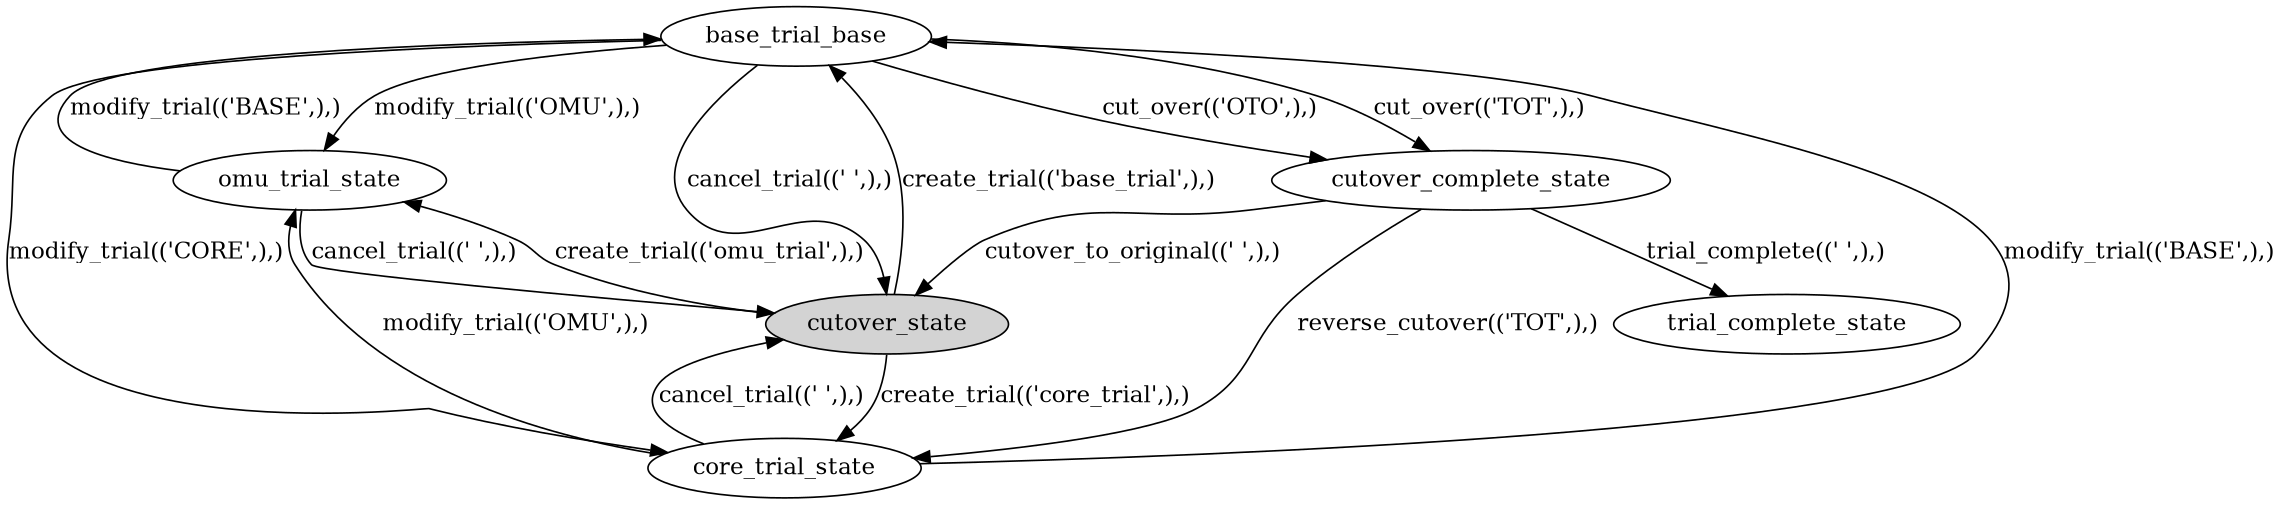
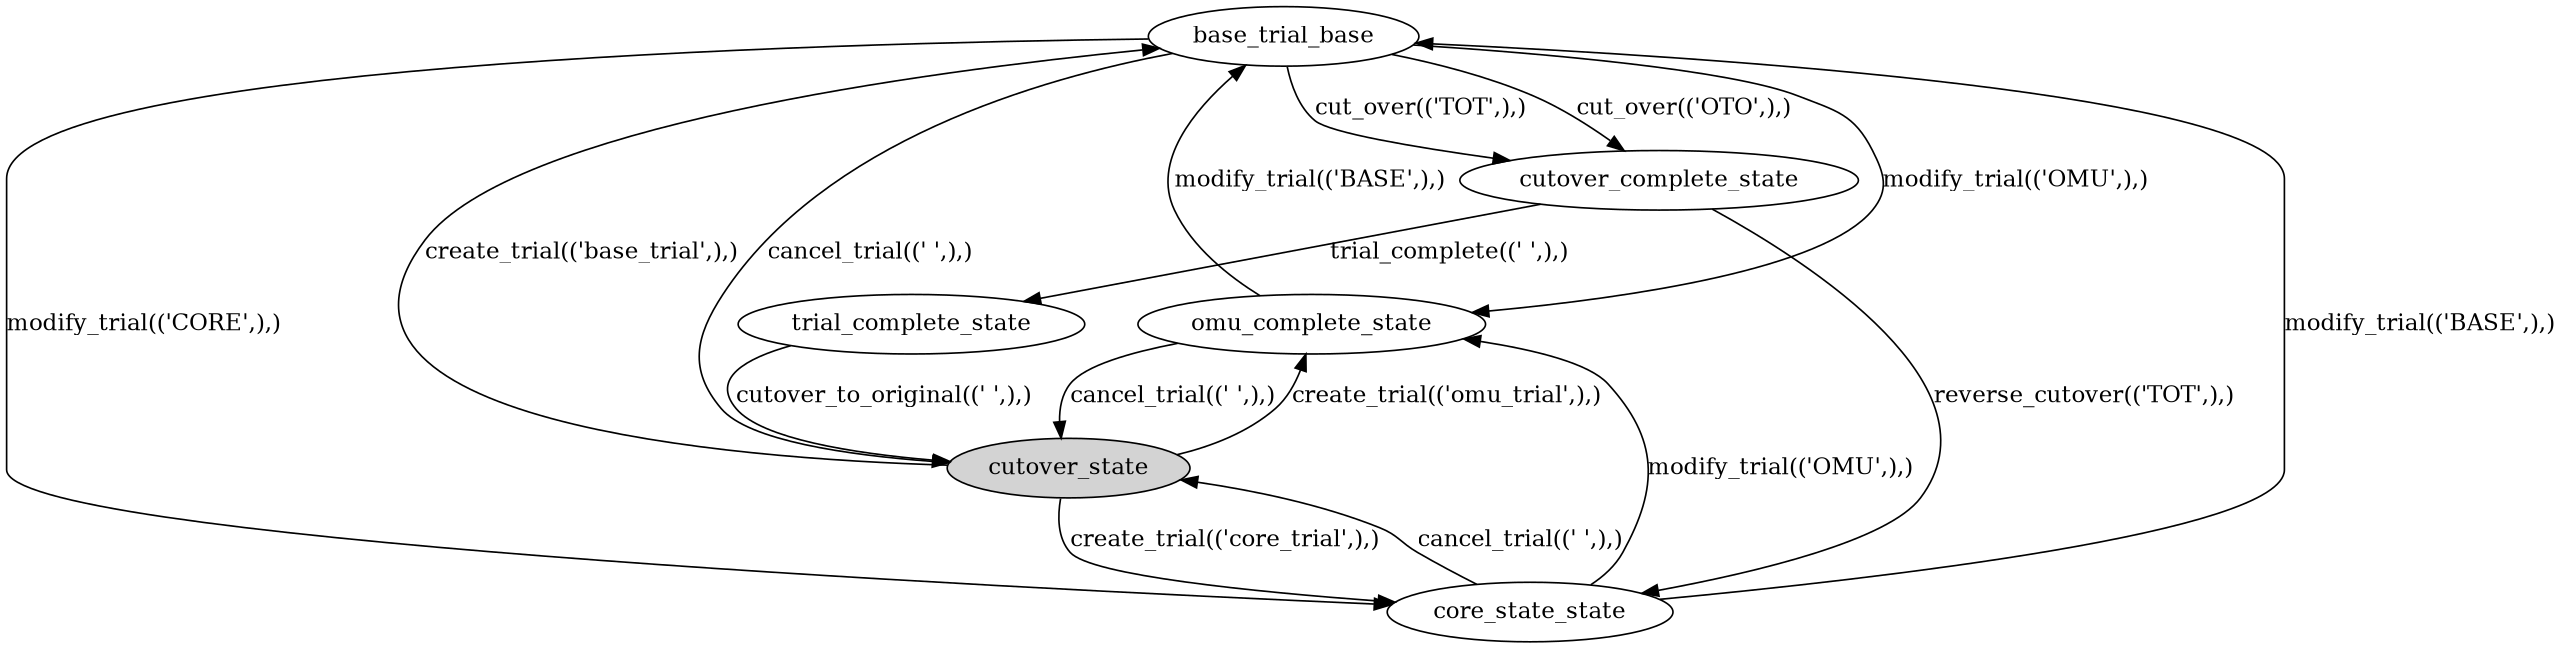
(310, 180) -> (1312, 324)
(1118, 213) -> (735, 407)
(785, 468) -> (1530, 612)
